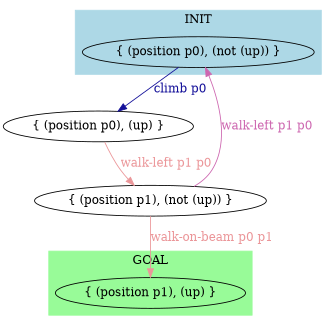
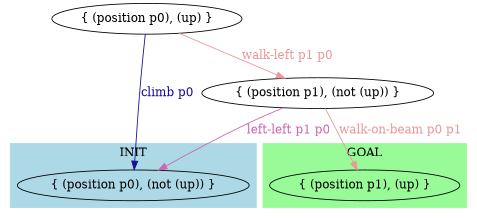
(152, 87) -> (139, 98)
(267, 126) -> (289, 130)
